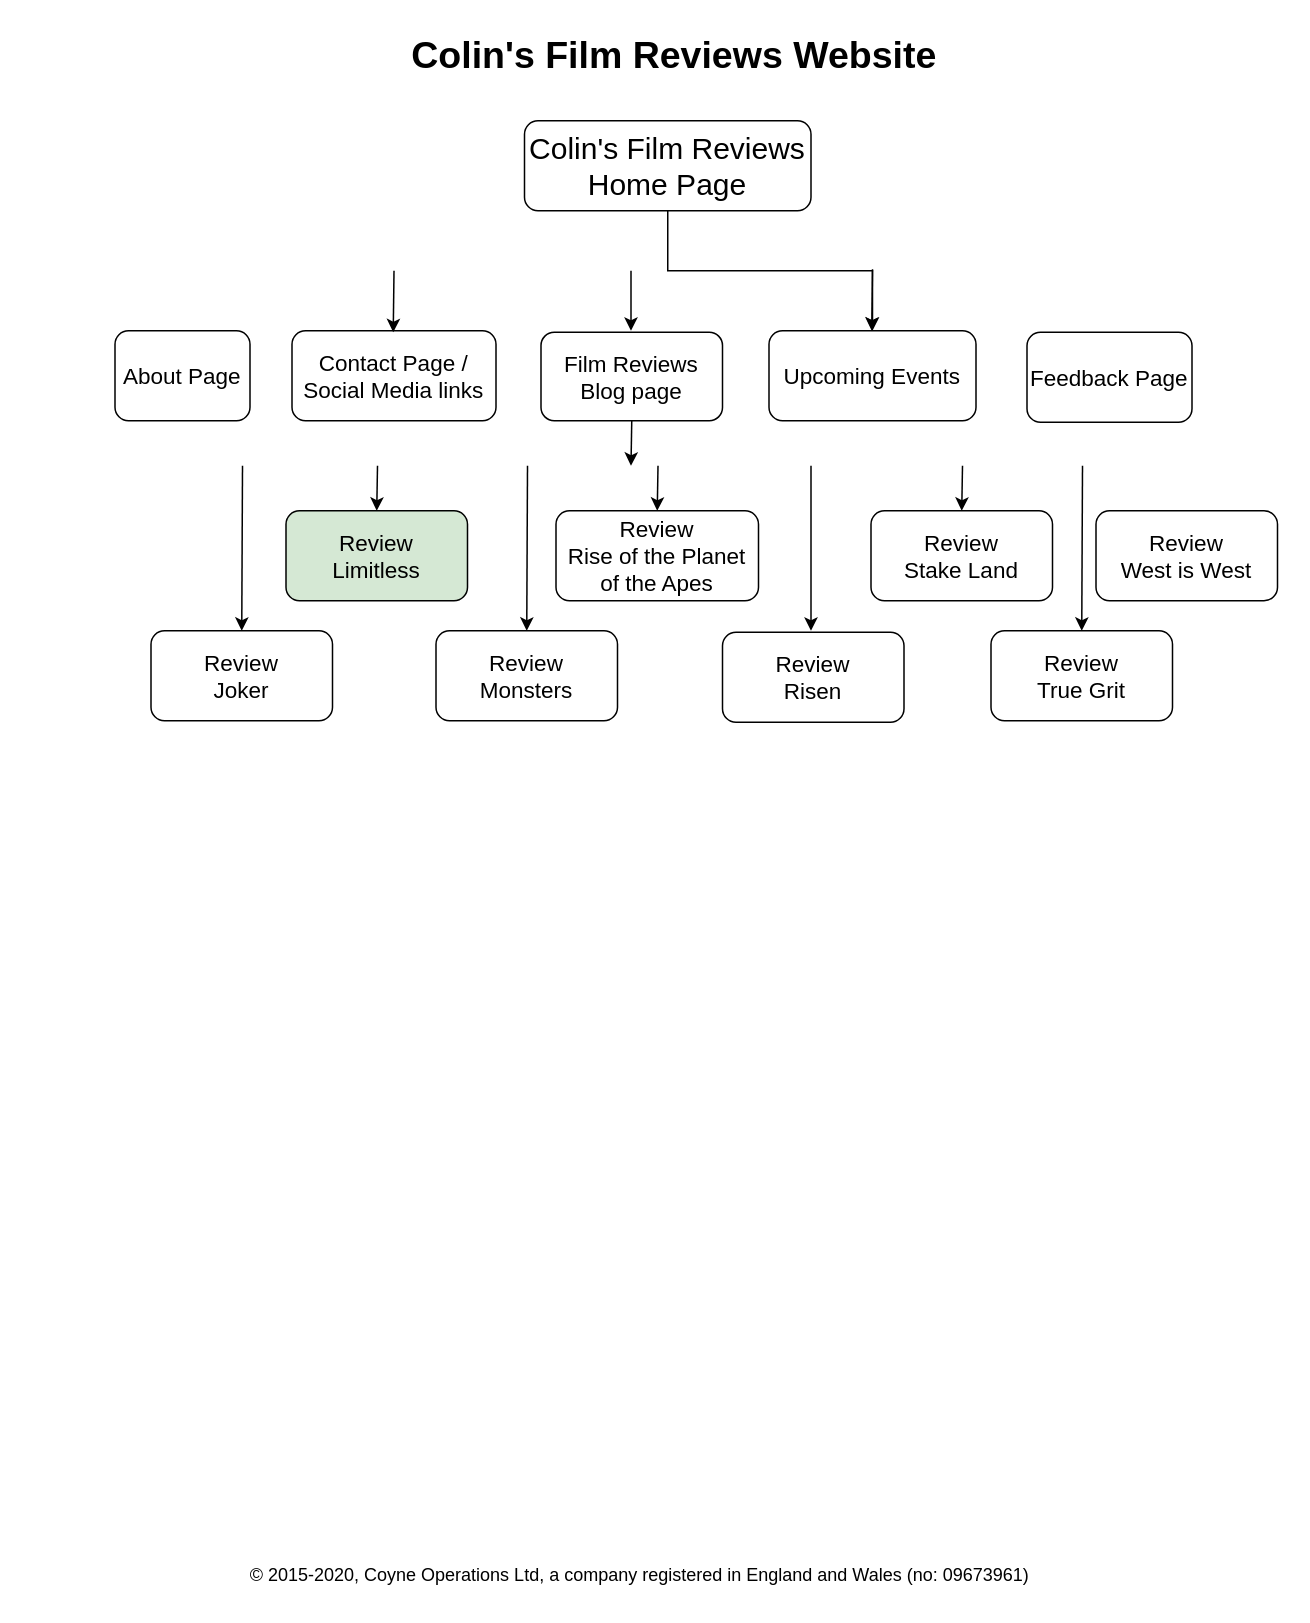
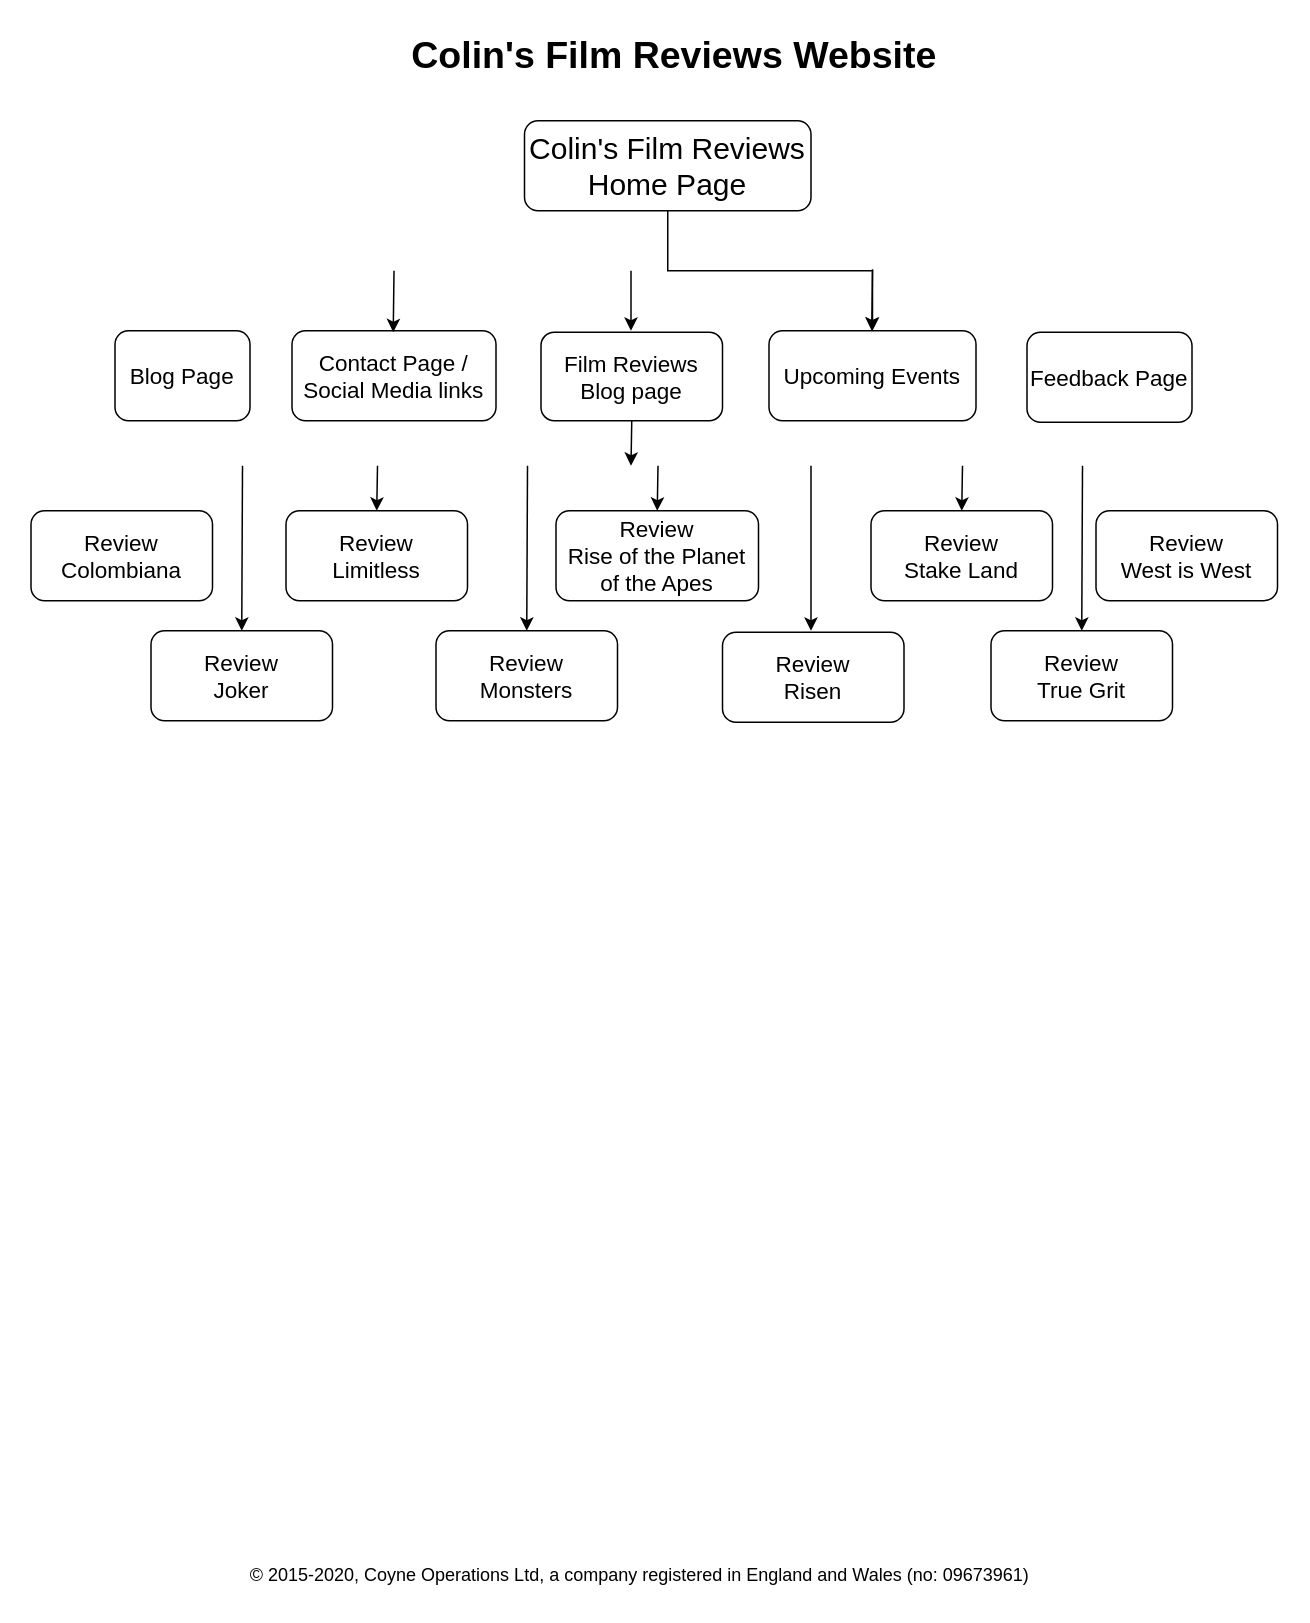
(182, 376) -> (182, 376)
none -> (122, 556)
(377, 556) -> (377, 556)
